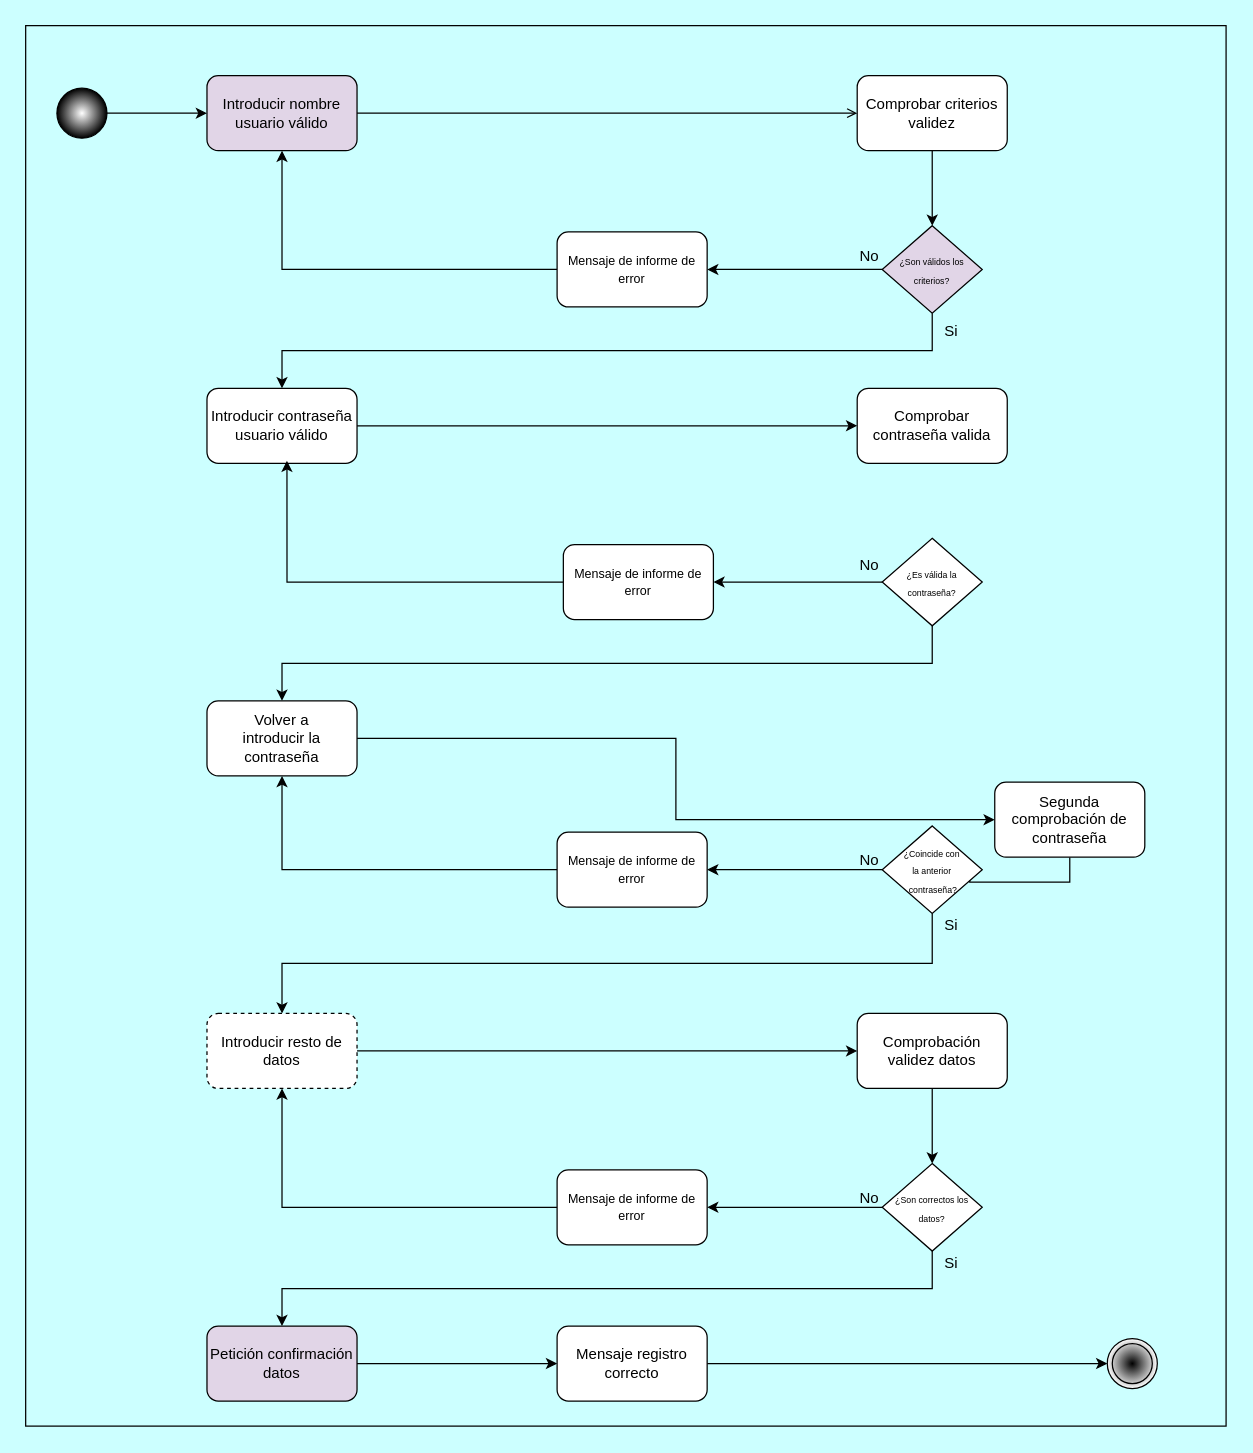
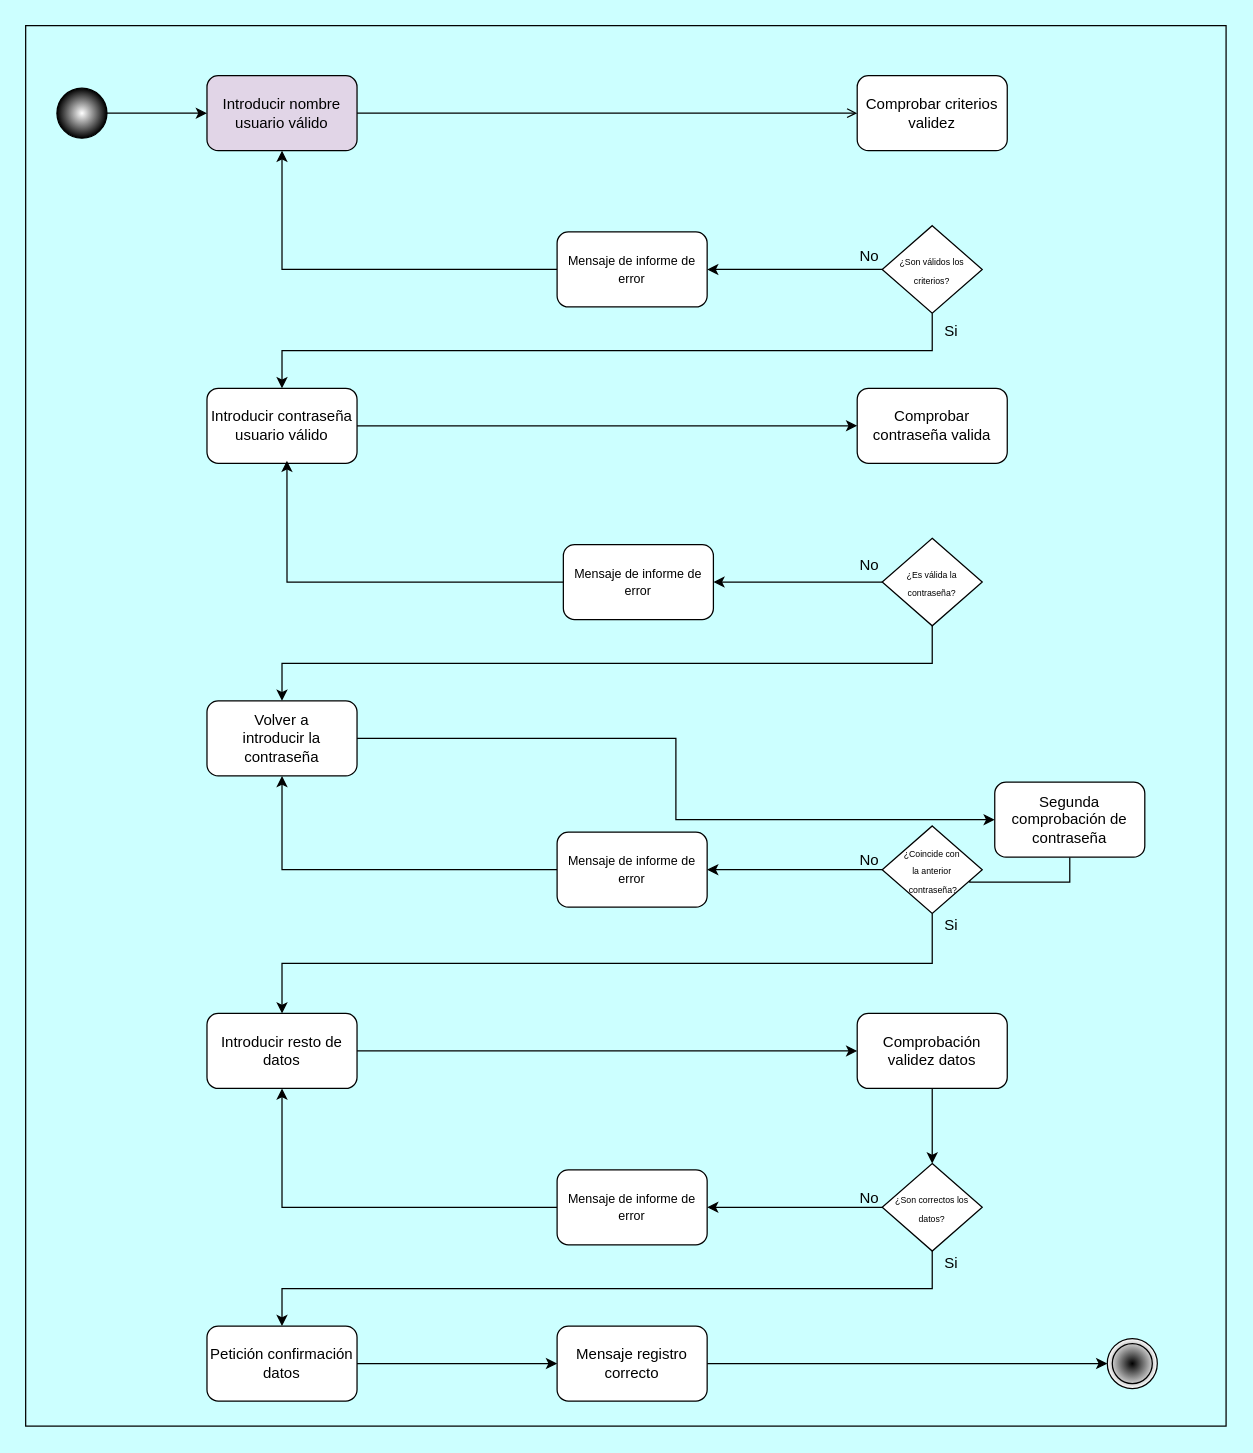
(932, 184) -> none
(932, 269) -> (932, 269)
(282, 1051) -> (282, 1051)
(282, 1363) -> (282, 1363)
